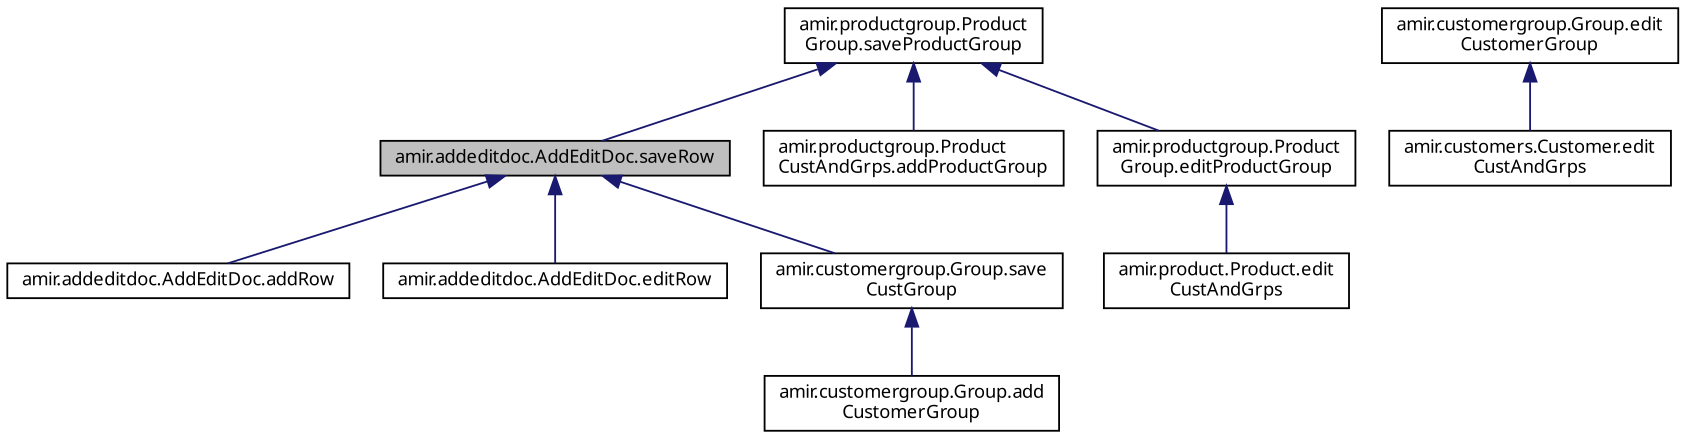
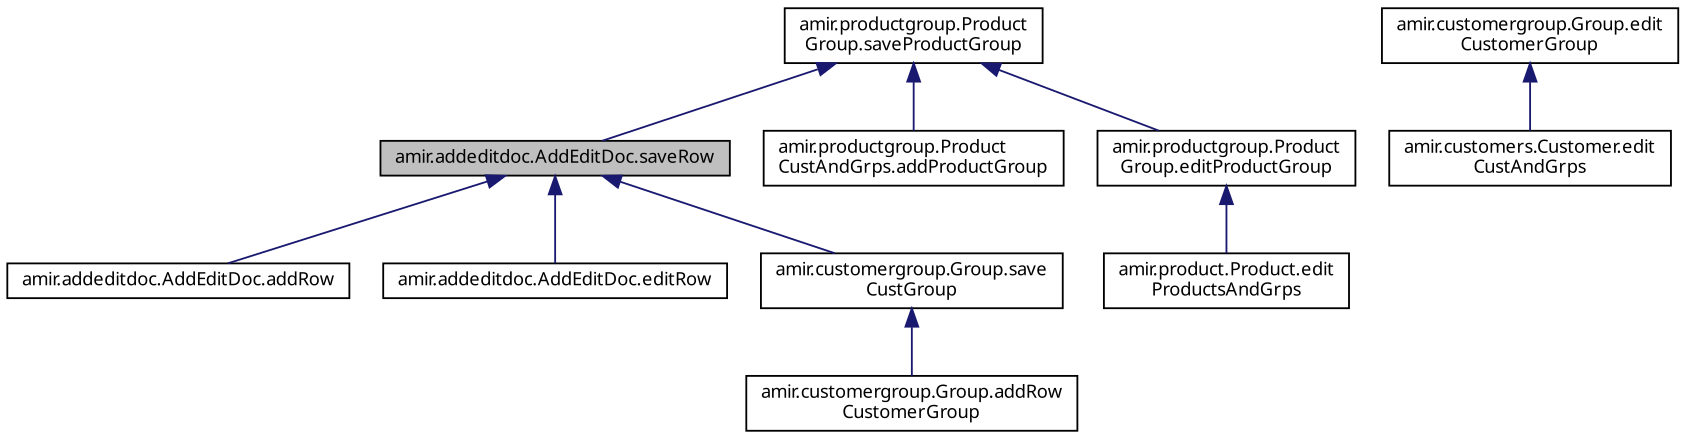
(1226, 281) -> (1226, 281)
(912, 403) -> (912, 403)
